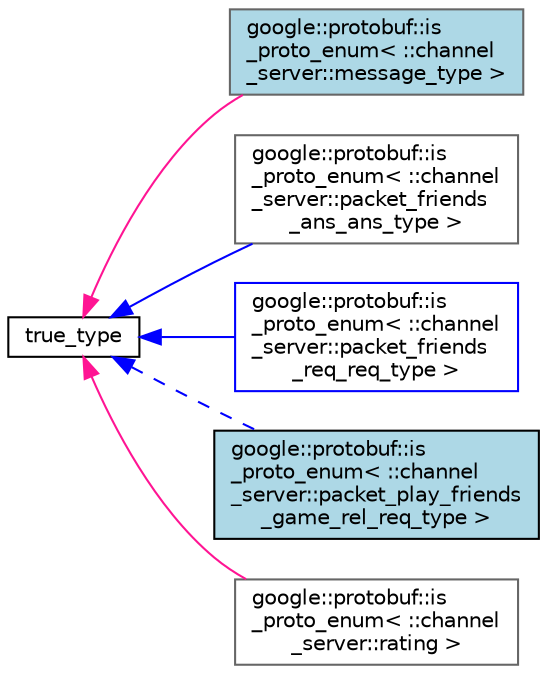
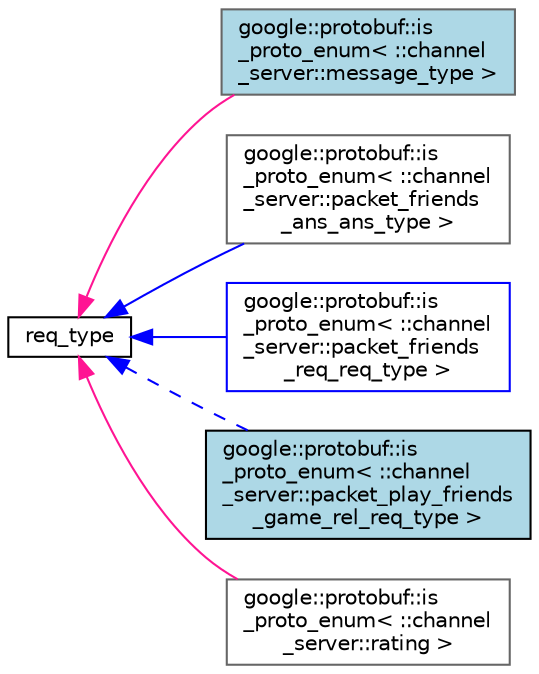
(74, 337) -> (70, 337)
